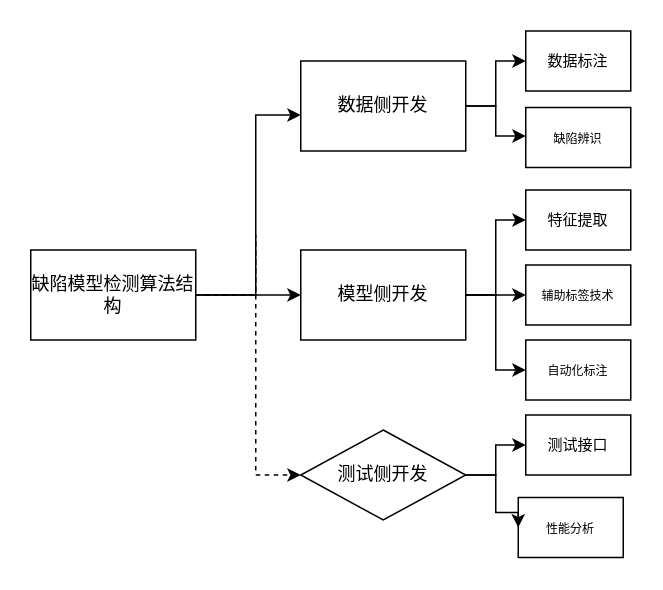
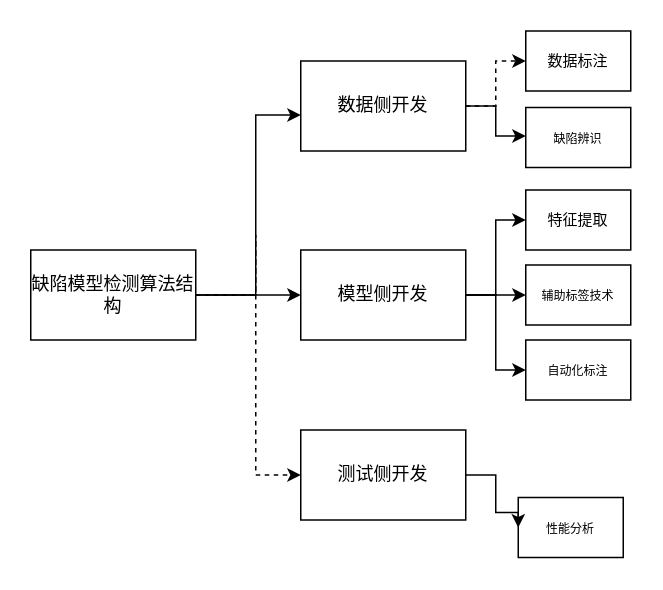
(496, 75) -> (496, 75)
(578, 445) -> none
(496, 449) -> none
(383, 475) -> (383, 475)
